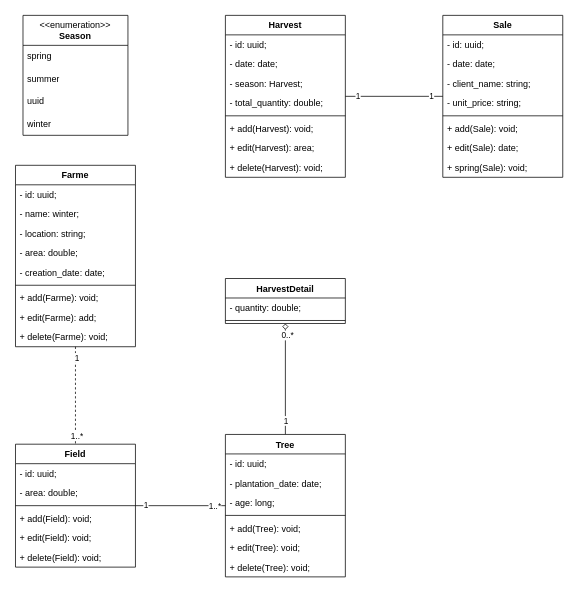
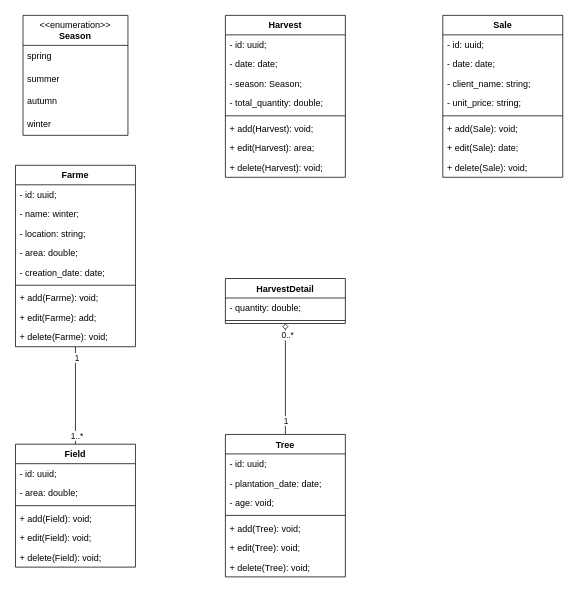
(271, 85) -> (268, 85)
(394, 96) -> none
(36, 102) -> (42, 102)
(492, 169) -> (492, 169)
(75, 396) -> (75, 396)
(254, 504) -> (254, 504)
(180, 506) -> none
